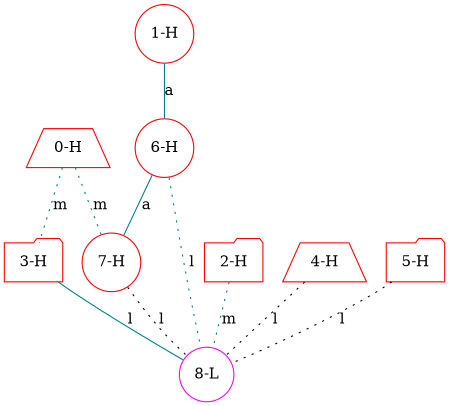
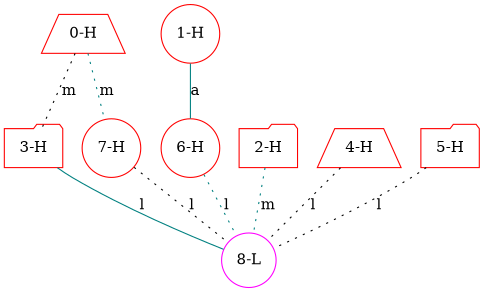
(51, 205) -> (58, 91)
(138, 205) -> none
